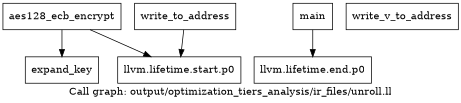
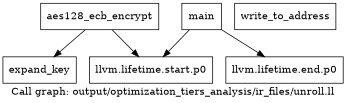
(402, 16) -> none
(183, 40) -> (179, 41)
